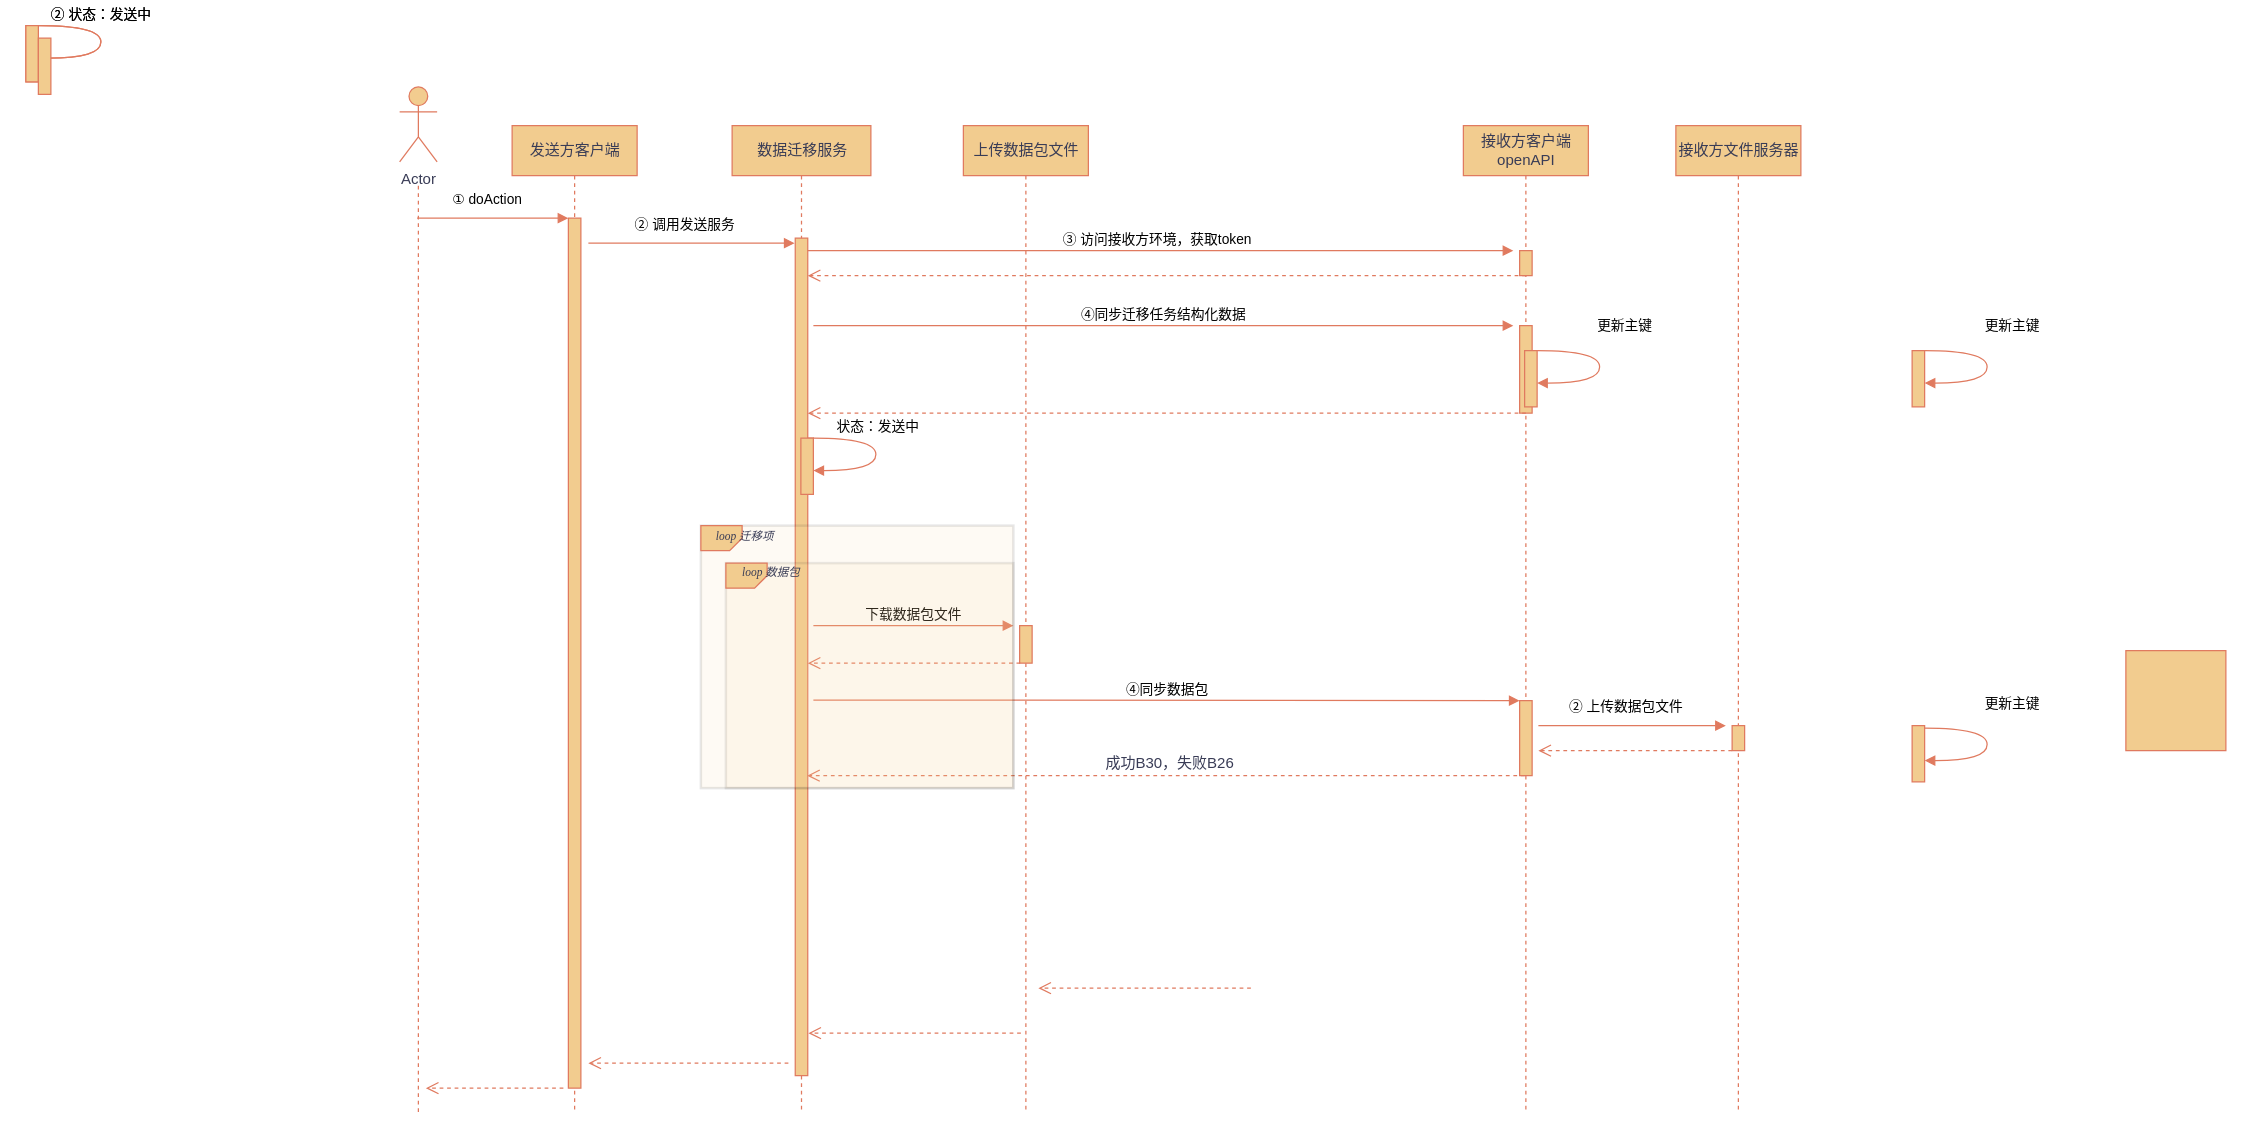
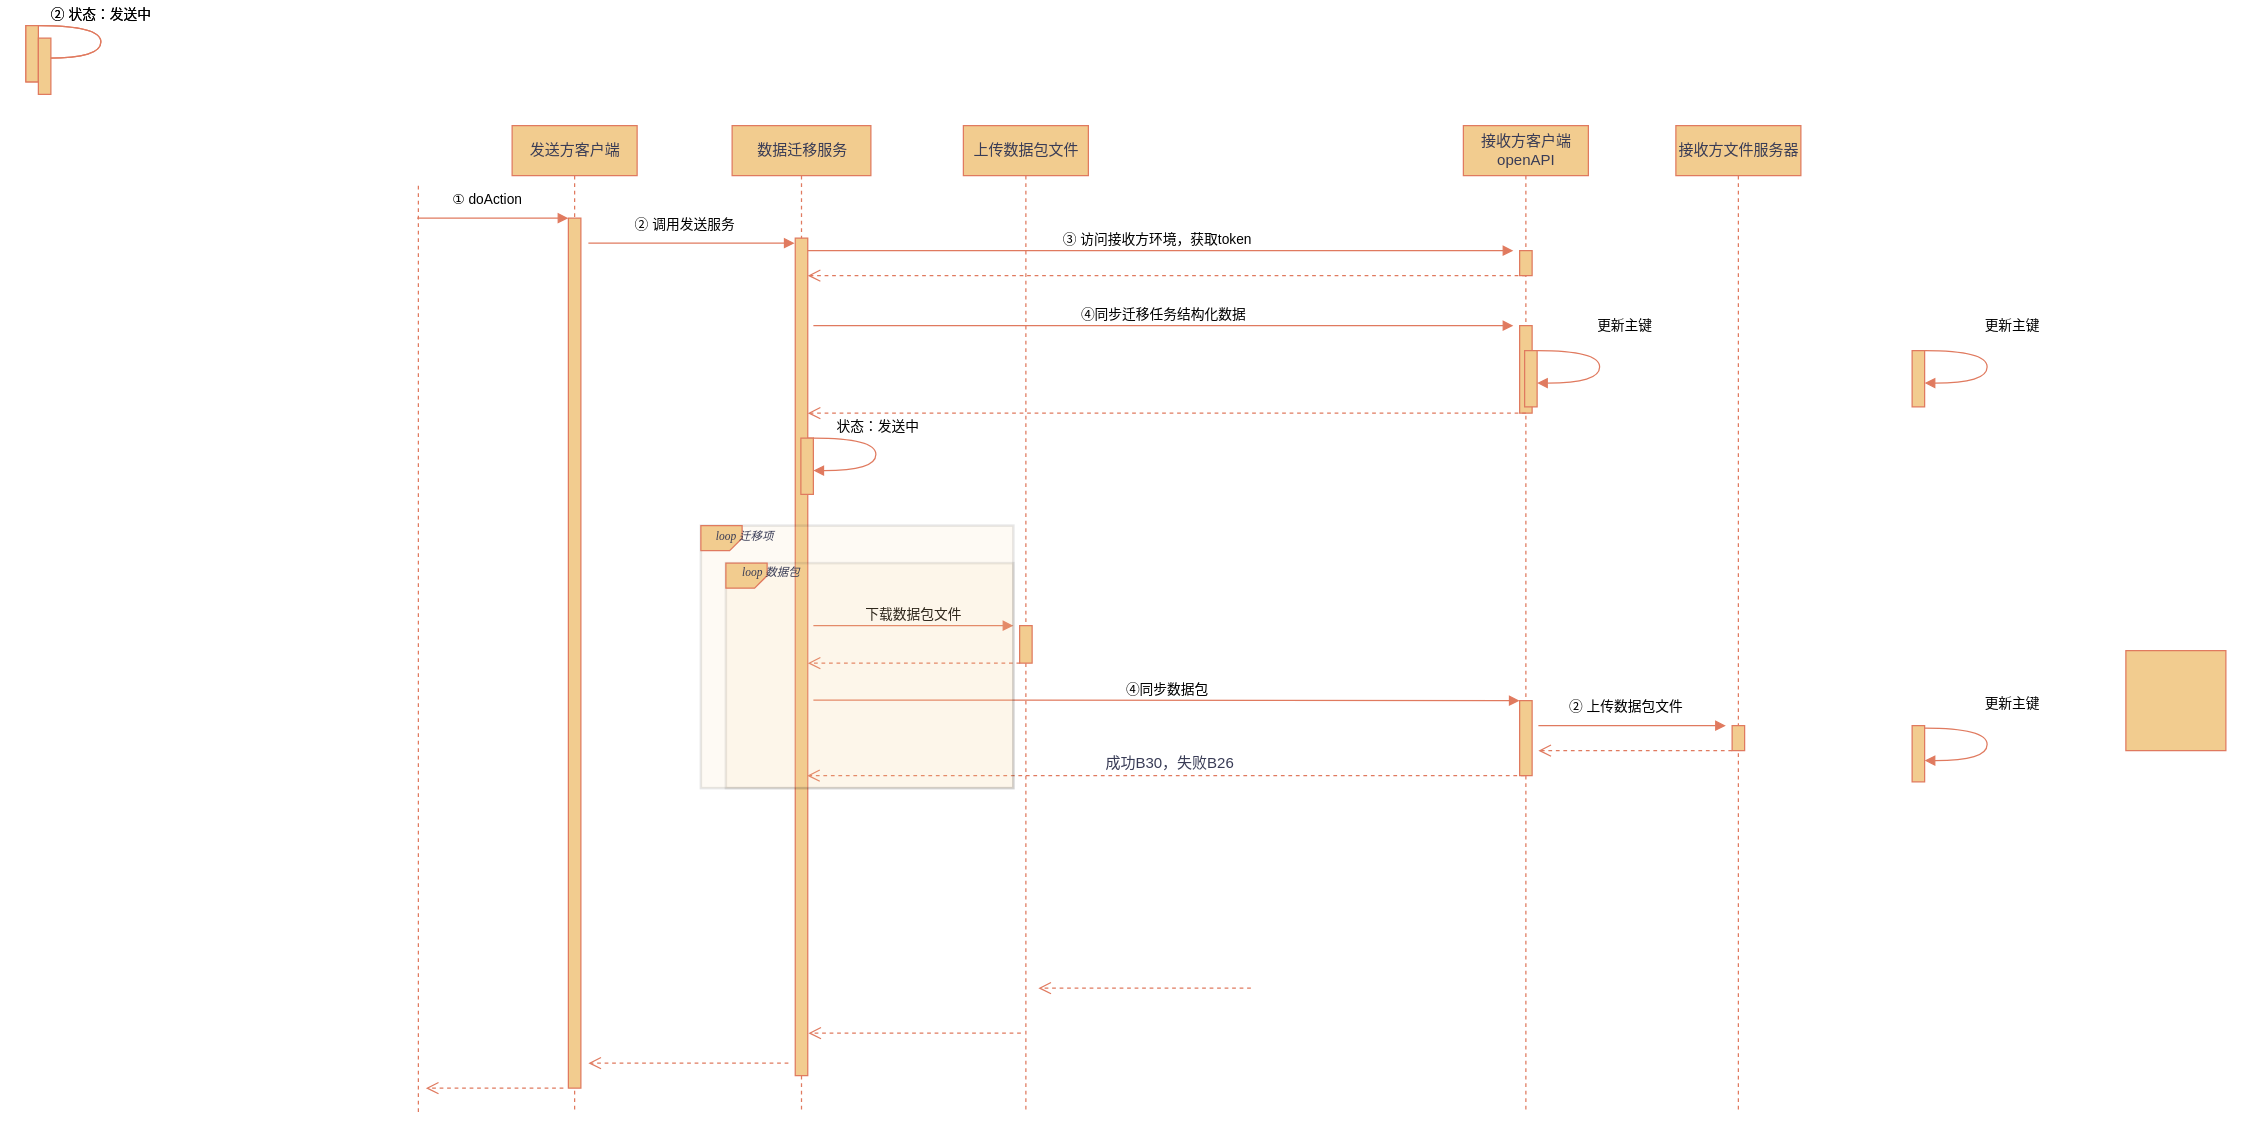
(418, 124) -> none
